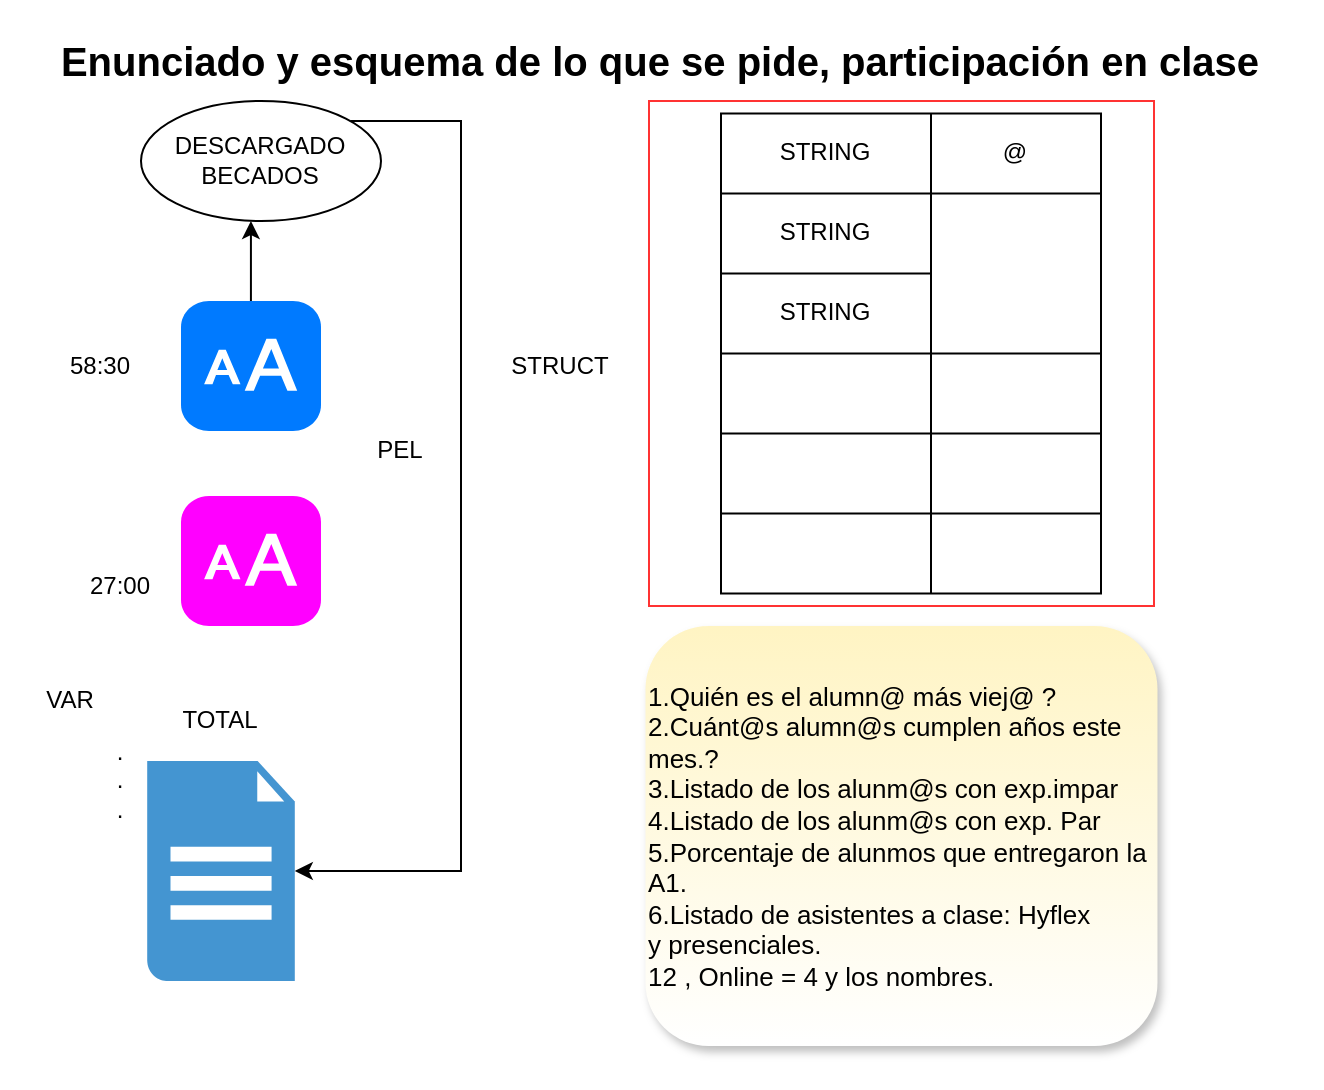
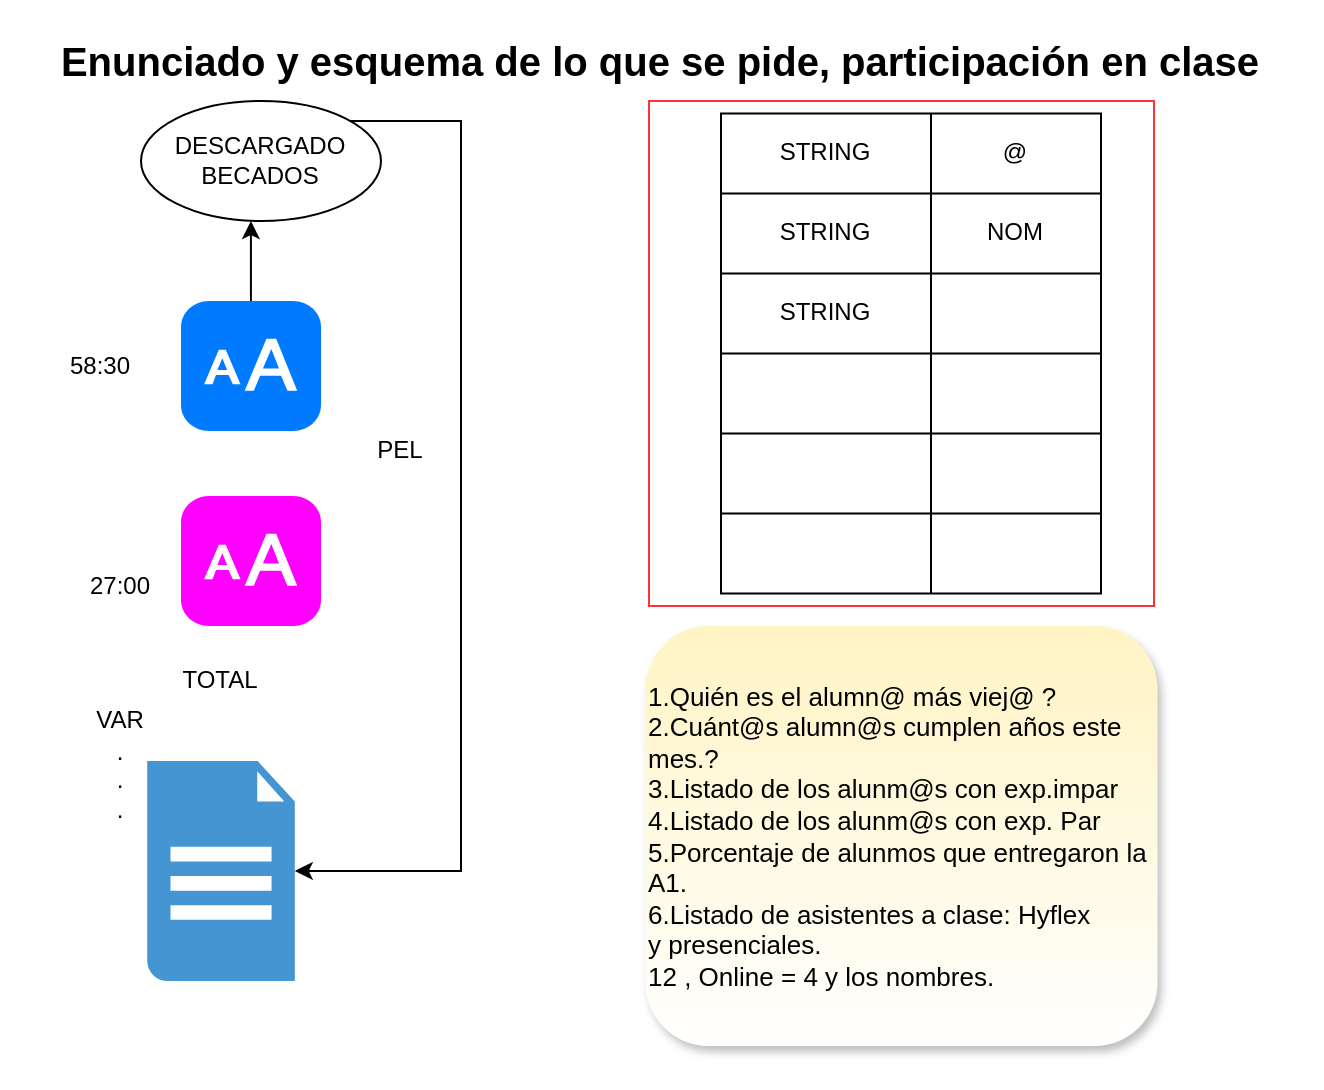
none -> (1016, 234)
(561, 367) -> none
(71, 701) -> (121, 721)
(221, 721) -> (221, 681)
